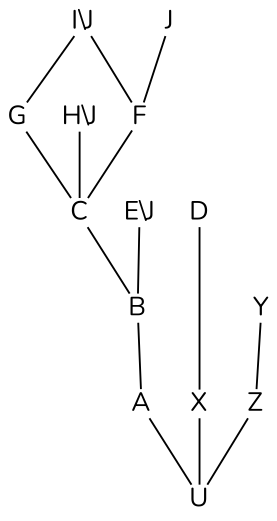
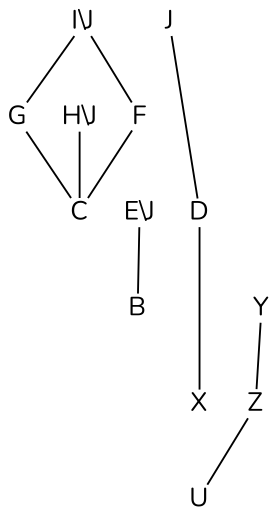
(155, 69) -> (185, 117)
(109, 260) -> none
(141, 404) -> none
(200, 451) -> none
